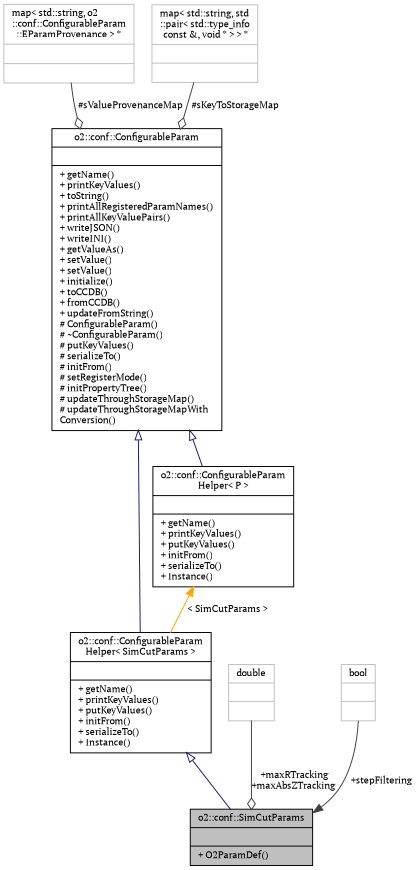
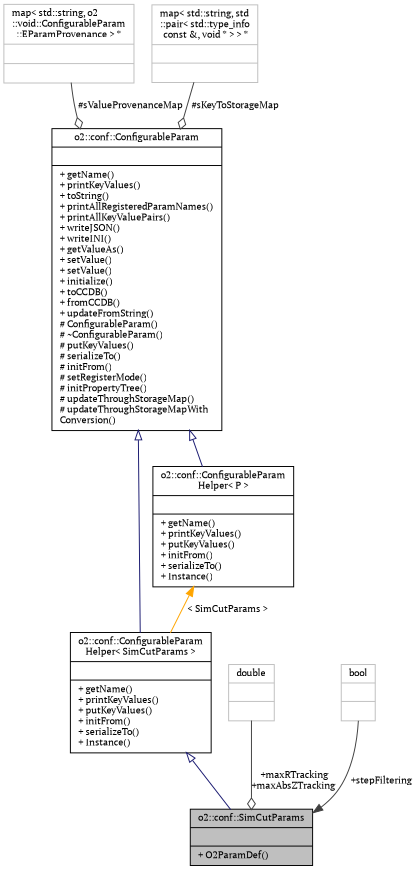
(69, 24) -> (69, 24)
